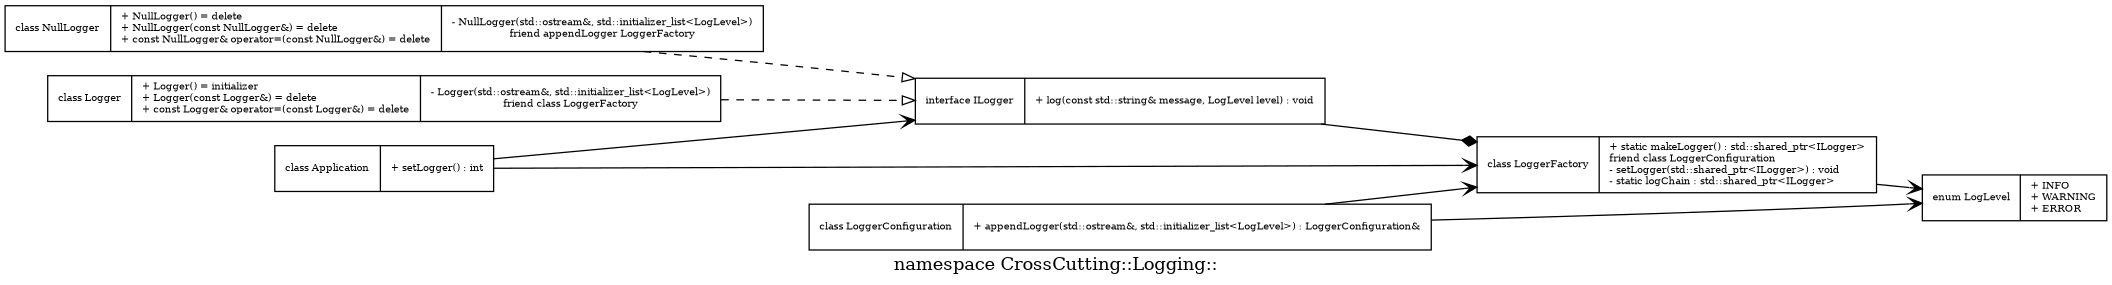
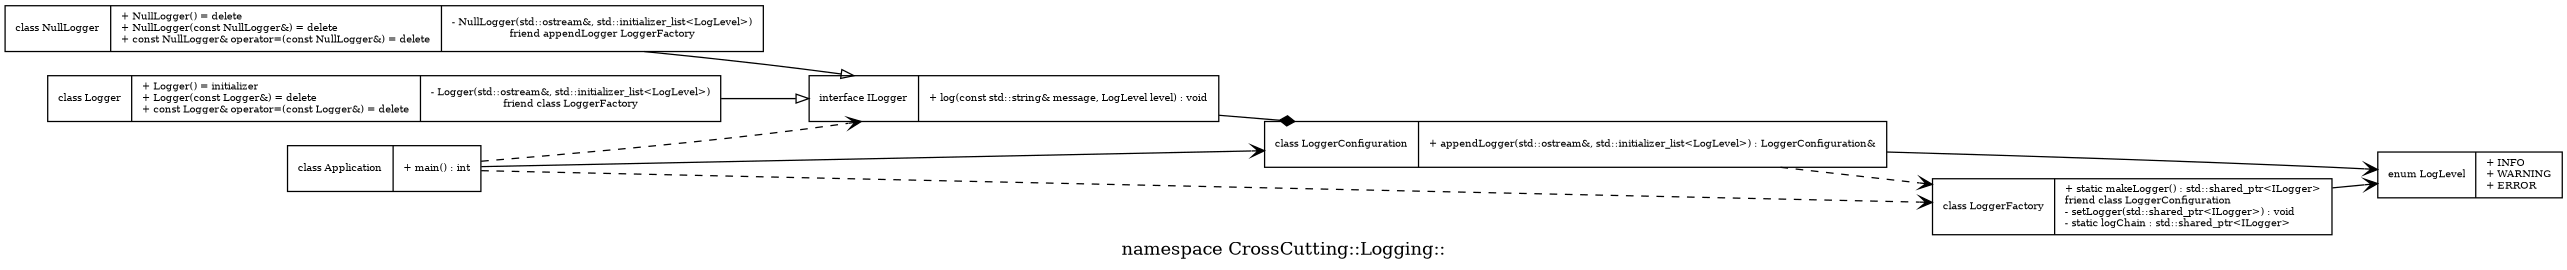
(773, 64) -> (743, 62)
(812, 100) -> (758, 99)
(1391, 132) -> (1249, 118)
(698, 140) -> (665, 145)
none -> (866, 159)
(979, 167) -> (1200, 186)
(437, 168) -> (437, 168)
(1395, 196) -> (1850, 175)
